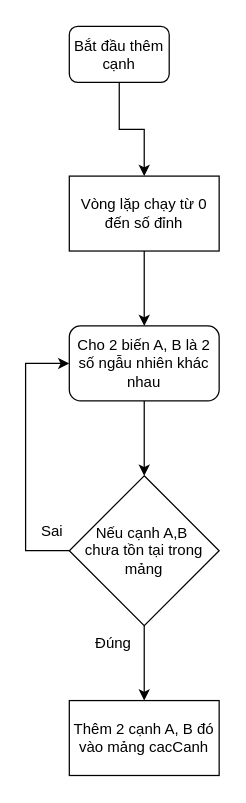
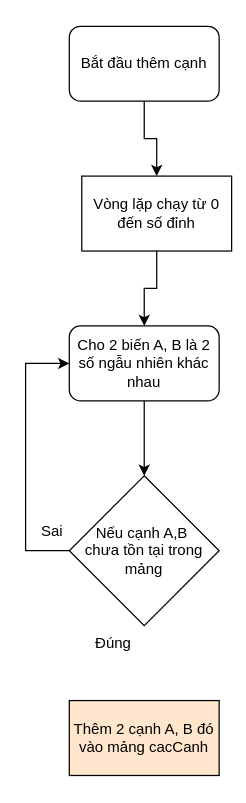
(119, 54) -> (144, 63)
(144, 213) -> (157, 213)
(144, 659) -> none
(144, 738) -> (144, 738)
